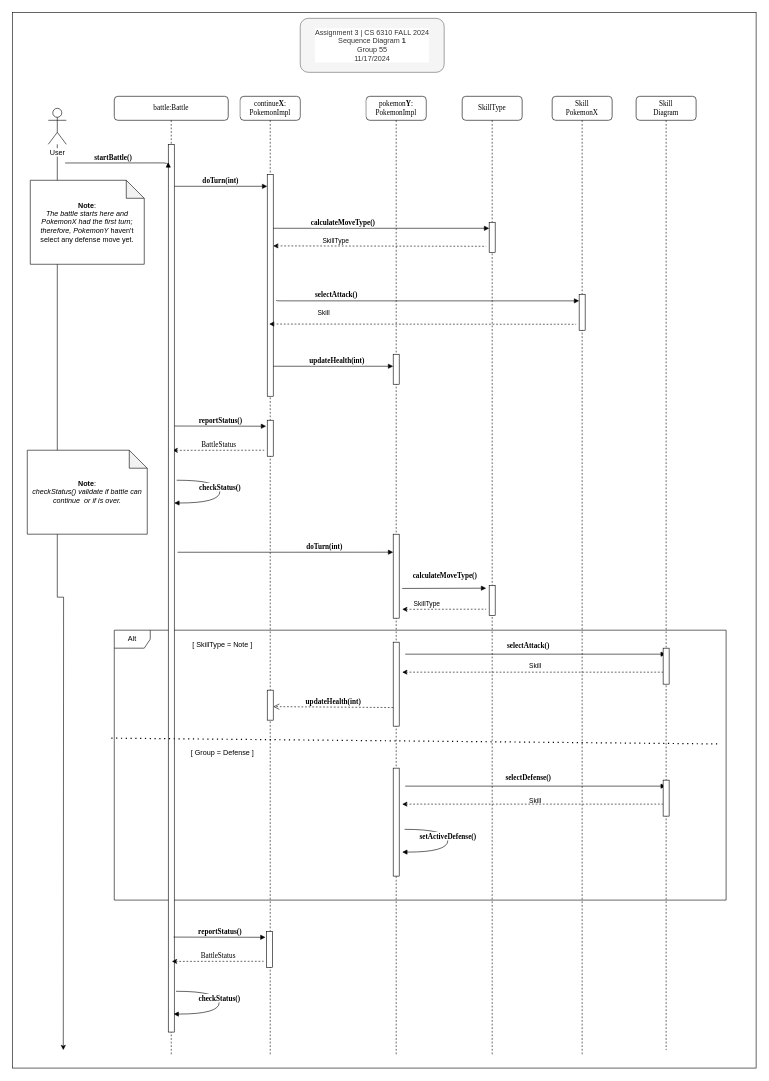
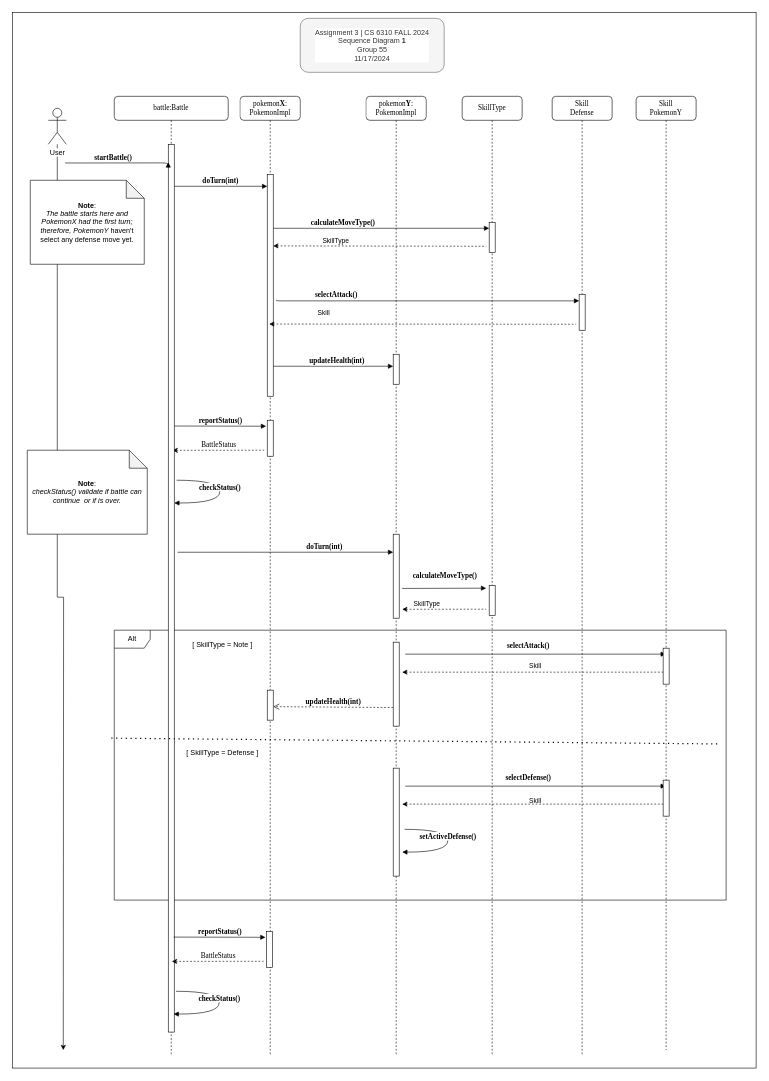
(270, 108) -> (270, 108)
(582, 108) -> (582, 108)
(666, 108) -> (666, 108)
(223, 753) -> (223, 753)
